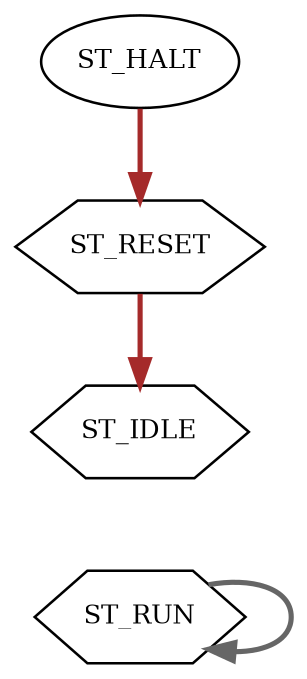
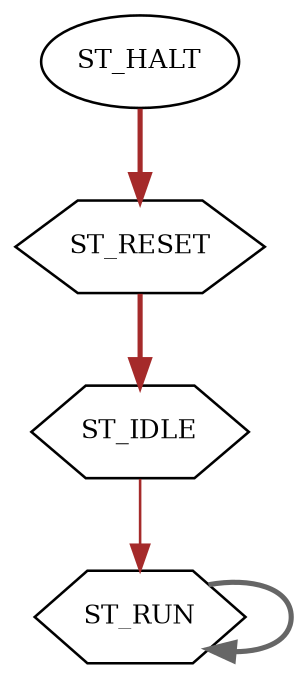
none -> (140, 512)
